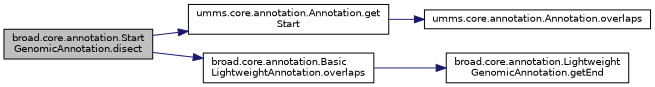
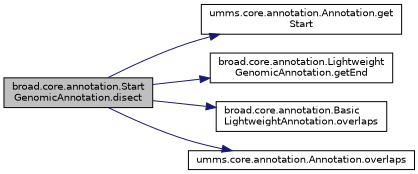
(402, 19) -> (164, 132)
(405, 68) -> (176, 82)
